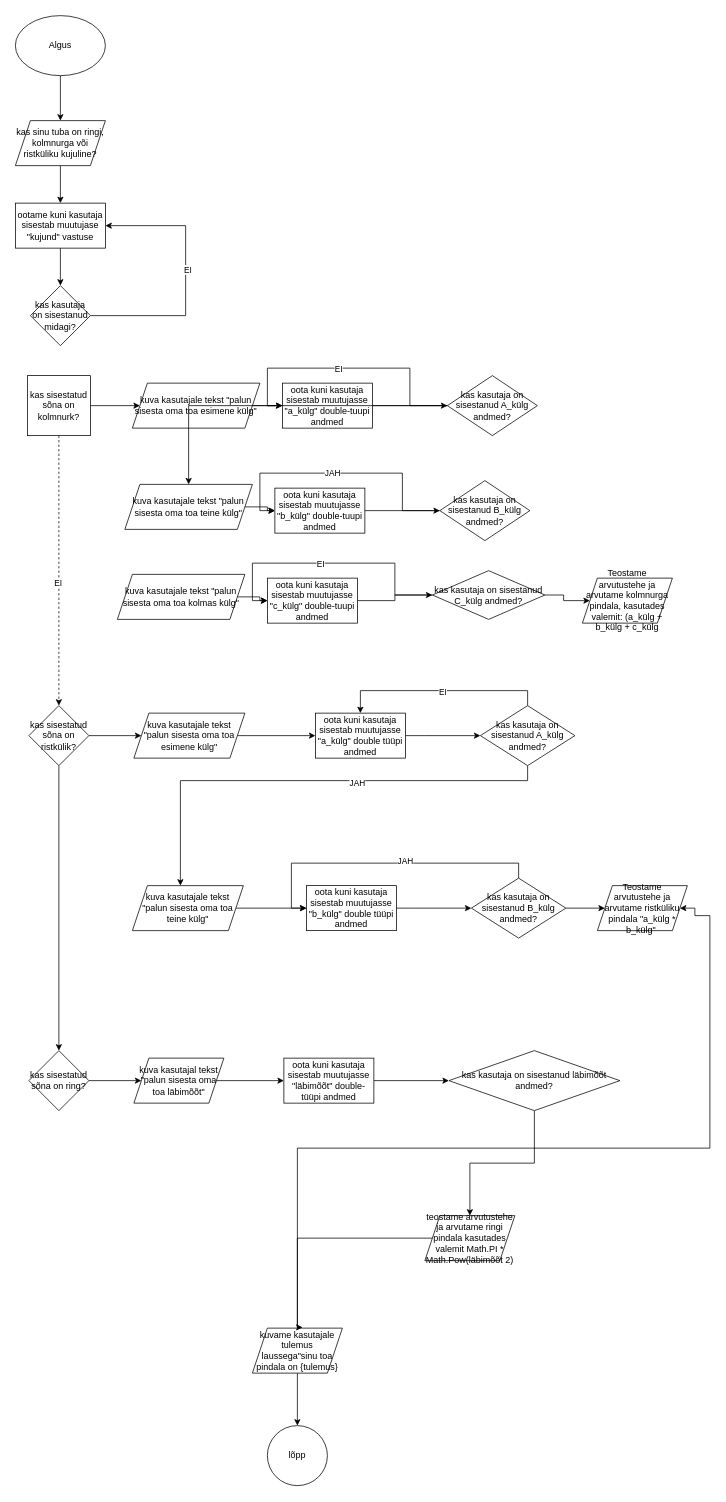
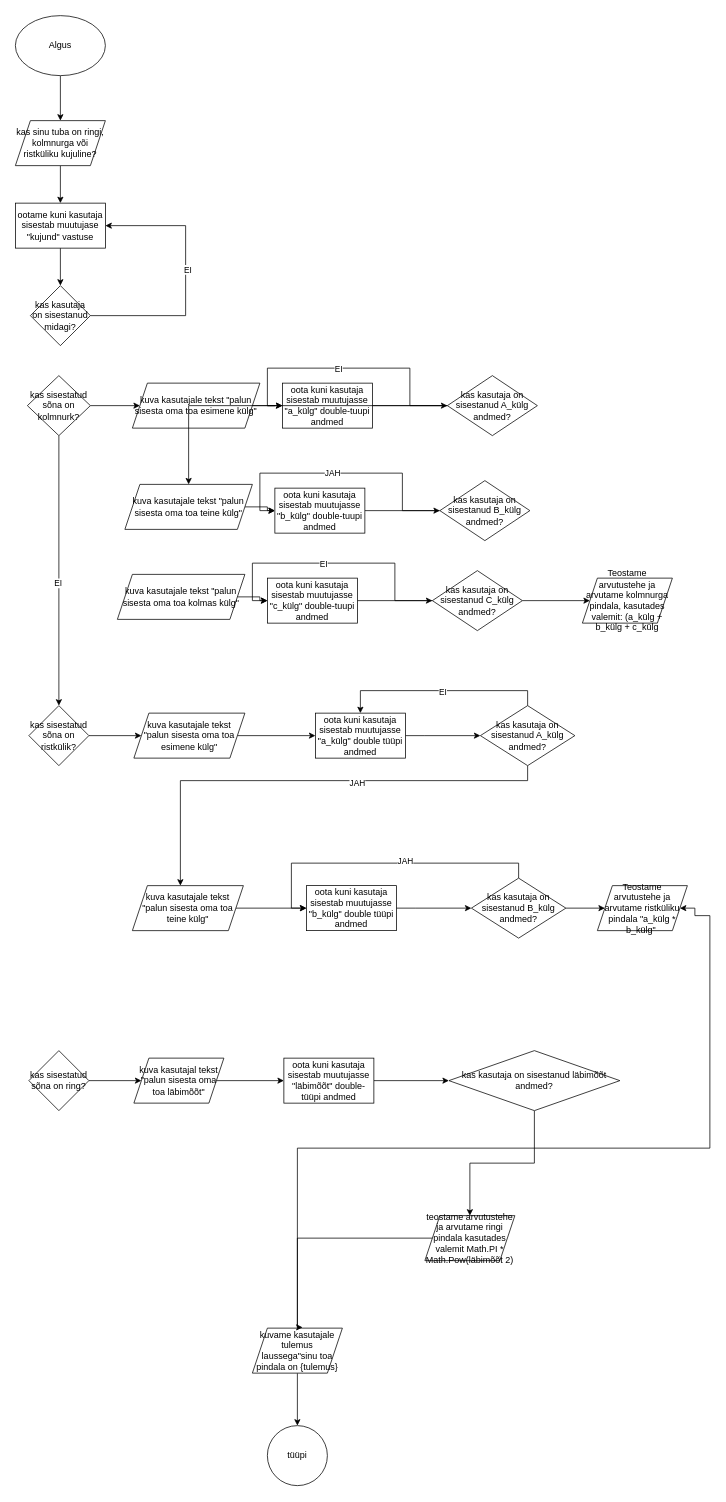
(59, 405) -> (59, 405)
(59, 505) -> (59, 505)
(489, 595) -> (477, 600)
(59, 1044) -> none
(297, 1455) -> (297, 1455)
